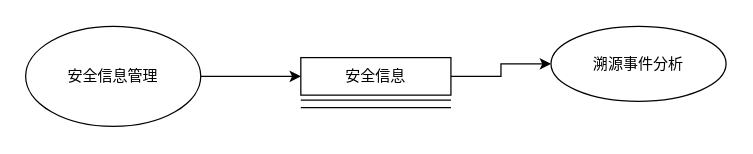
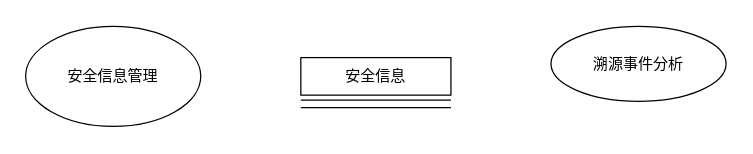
(501, 74) -> none
(247, 76) -> none
